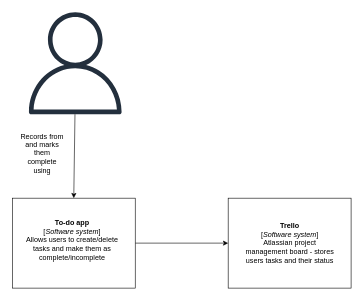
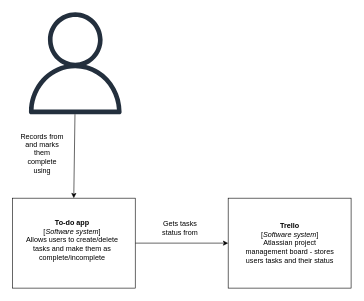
none -> (180, 228)
